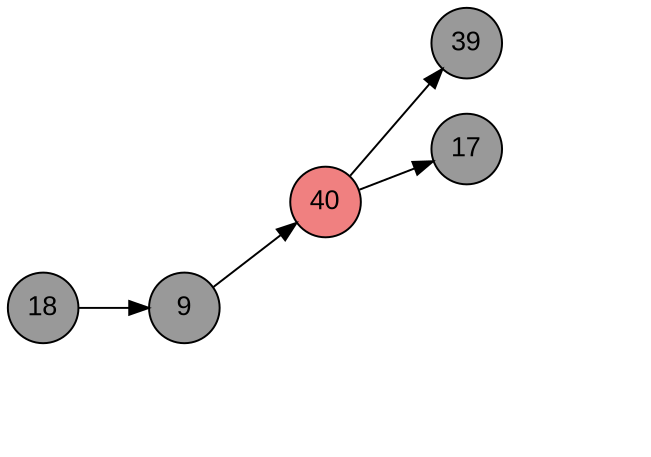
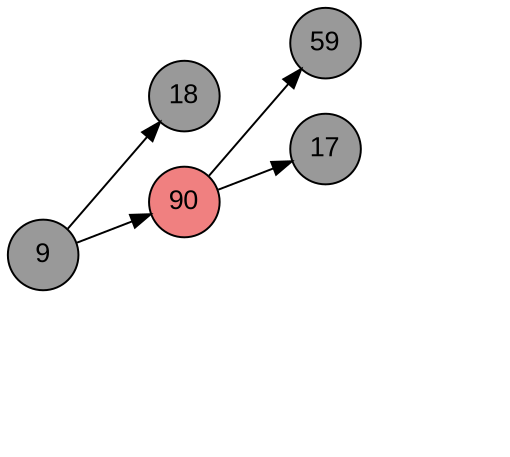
(467, 43) -> (326, 43)
(326, 202) -> (184, 202)
(104, 308) -> (107, 183)
